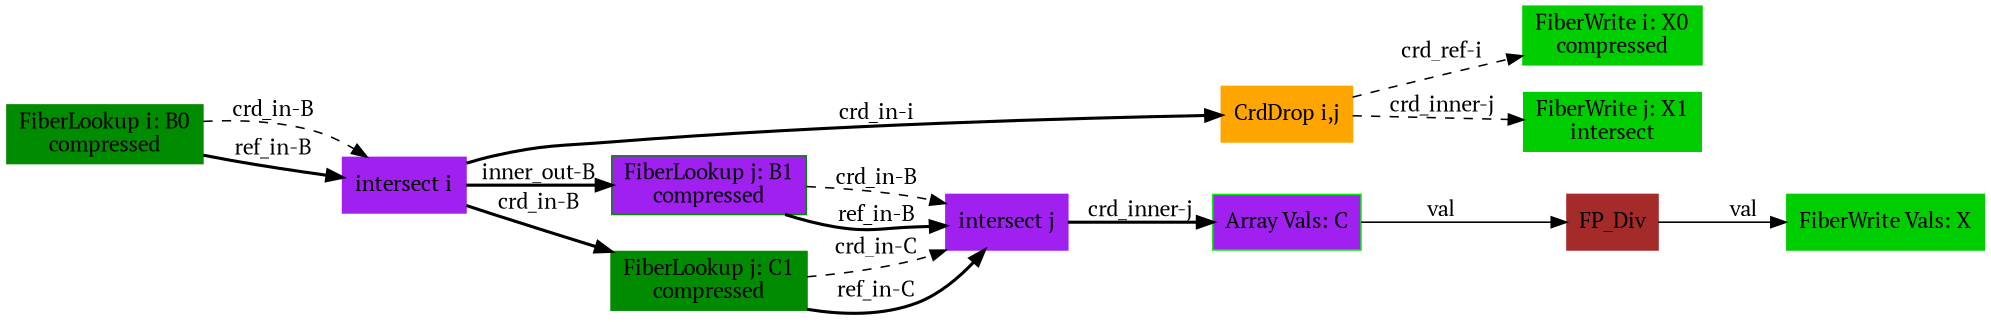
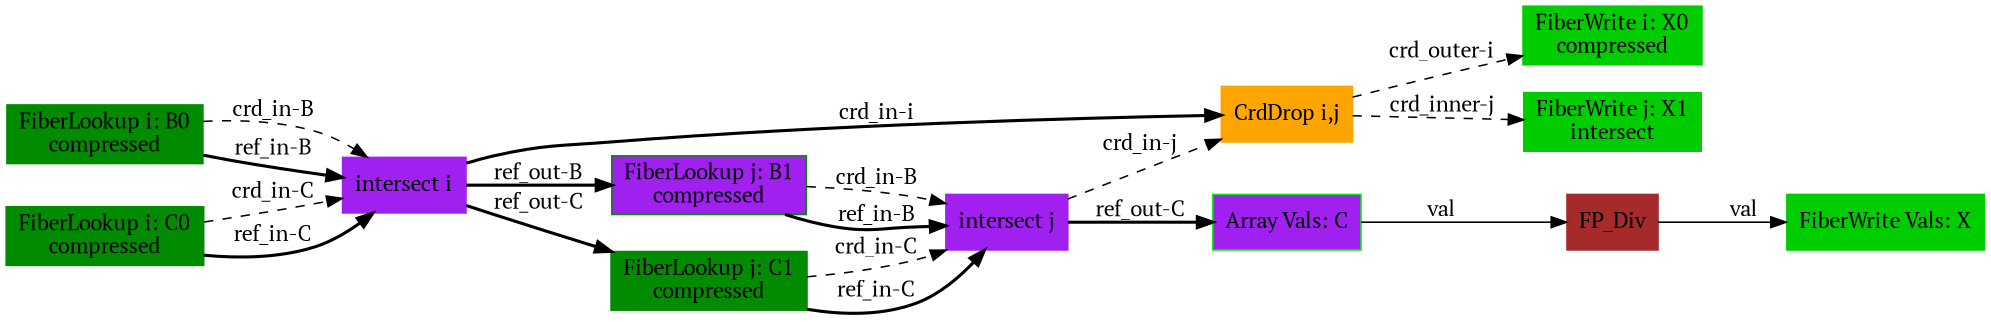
(1442, 52) -> (1442, 52)
none -> (1137, 172)
(539, 174) -> (539, 174)
(539, 203) -> (539, 203)
(1140, 211) -> (1140, 211)
none -> (105, 236)
